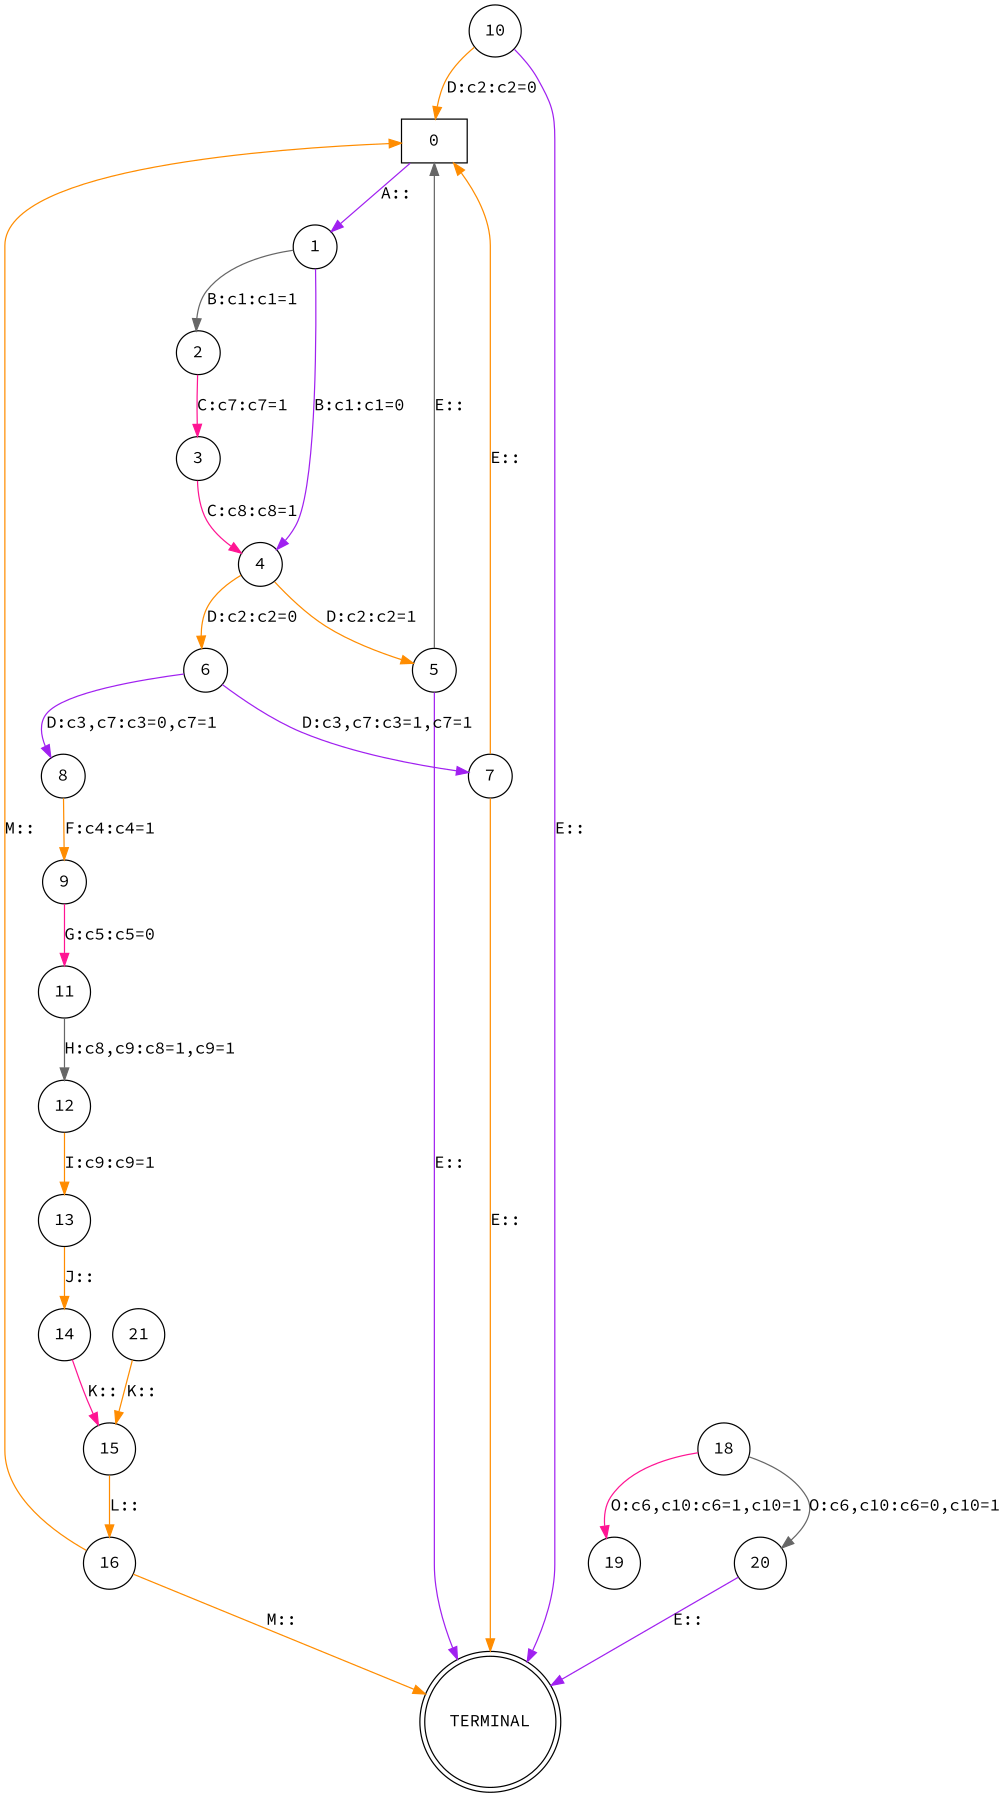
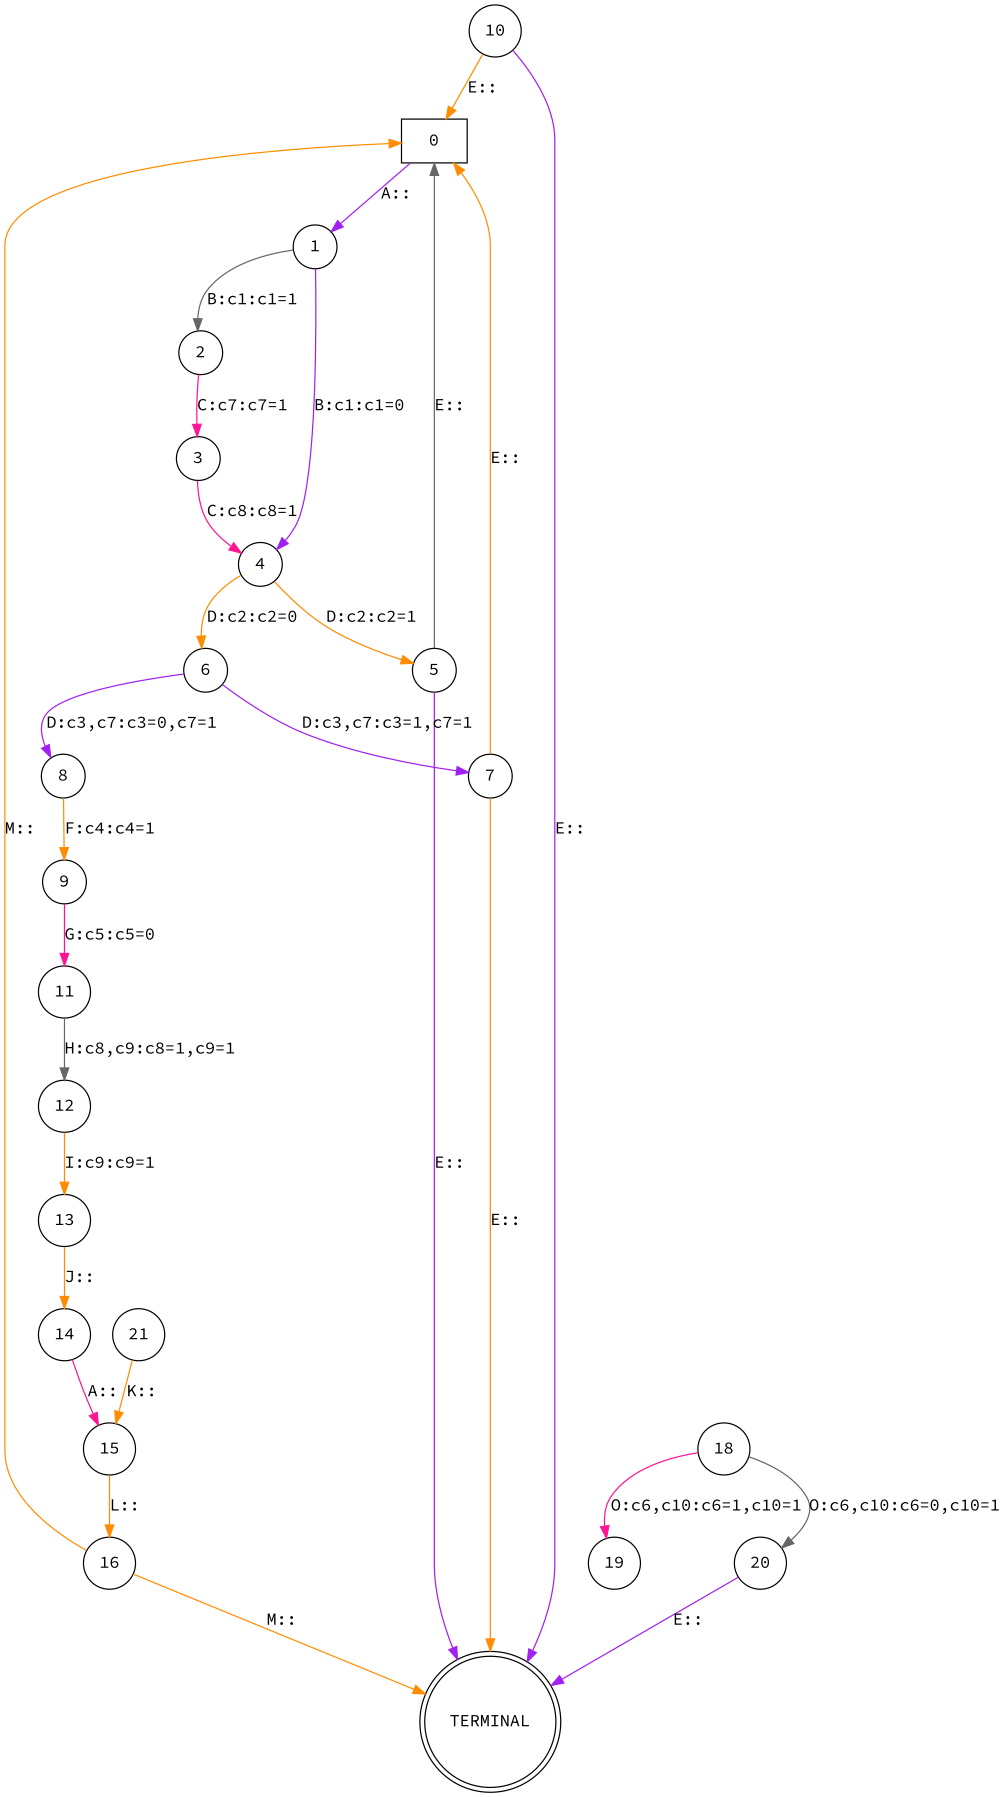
(492, 88) -> (482, 88)
(103, 1392) -> (103, 1392)
